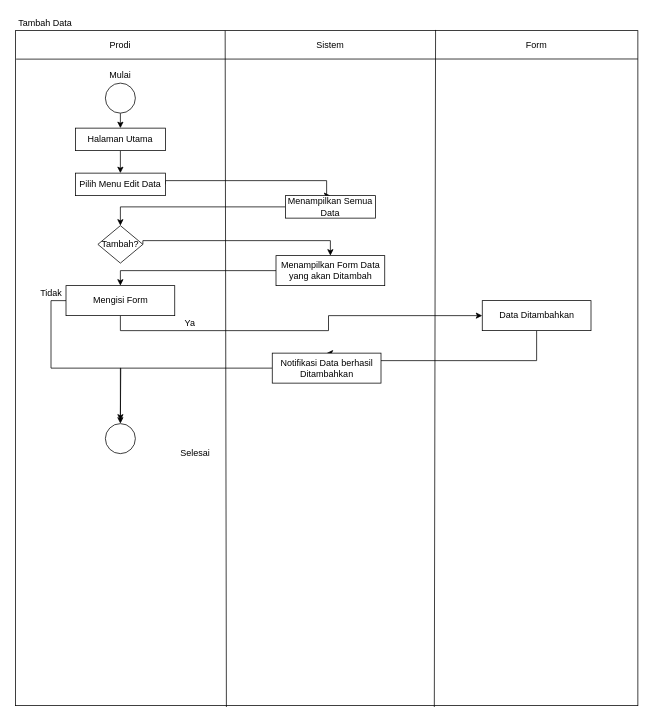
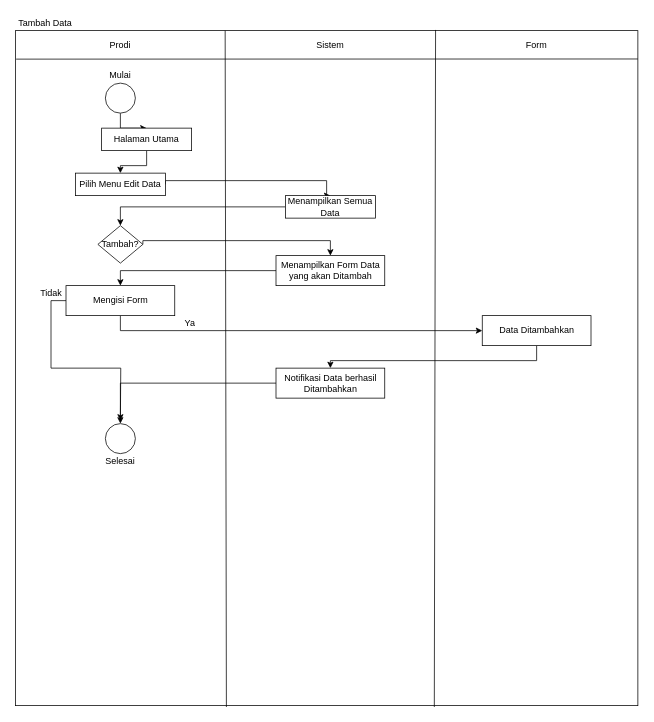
(120, 139) -> (147, 139)
(537, 315) -> (537, 330)
(327, 368) -> (330, 383)
(195, 453) -> (120, 461)
